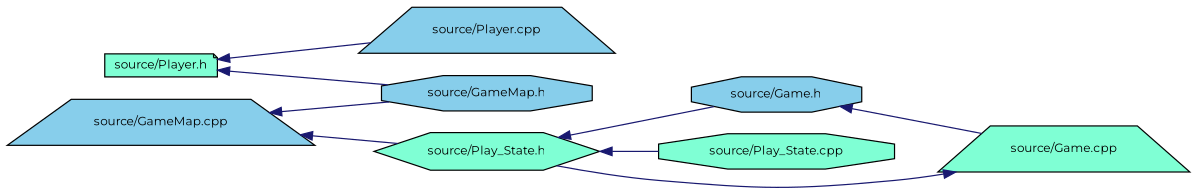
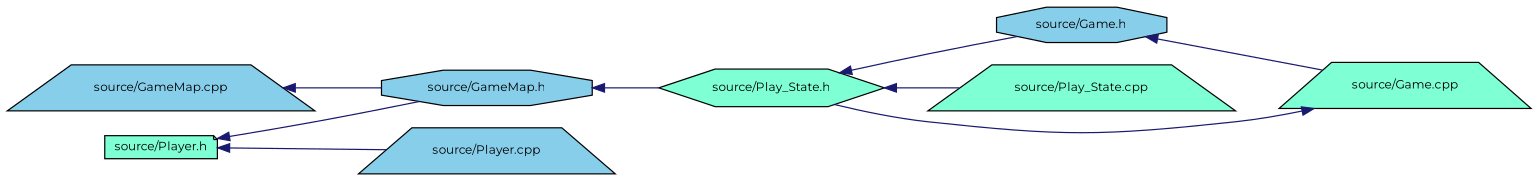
(355, 140) -> (632, 88)
(777, 151) -> (1082, 88)
